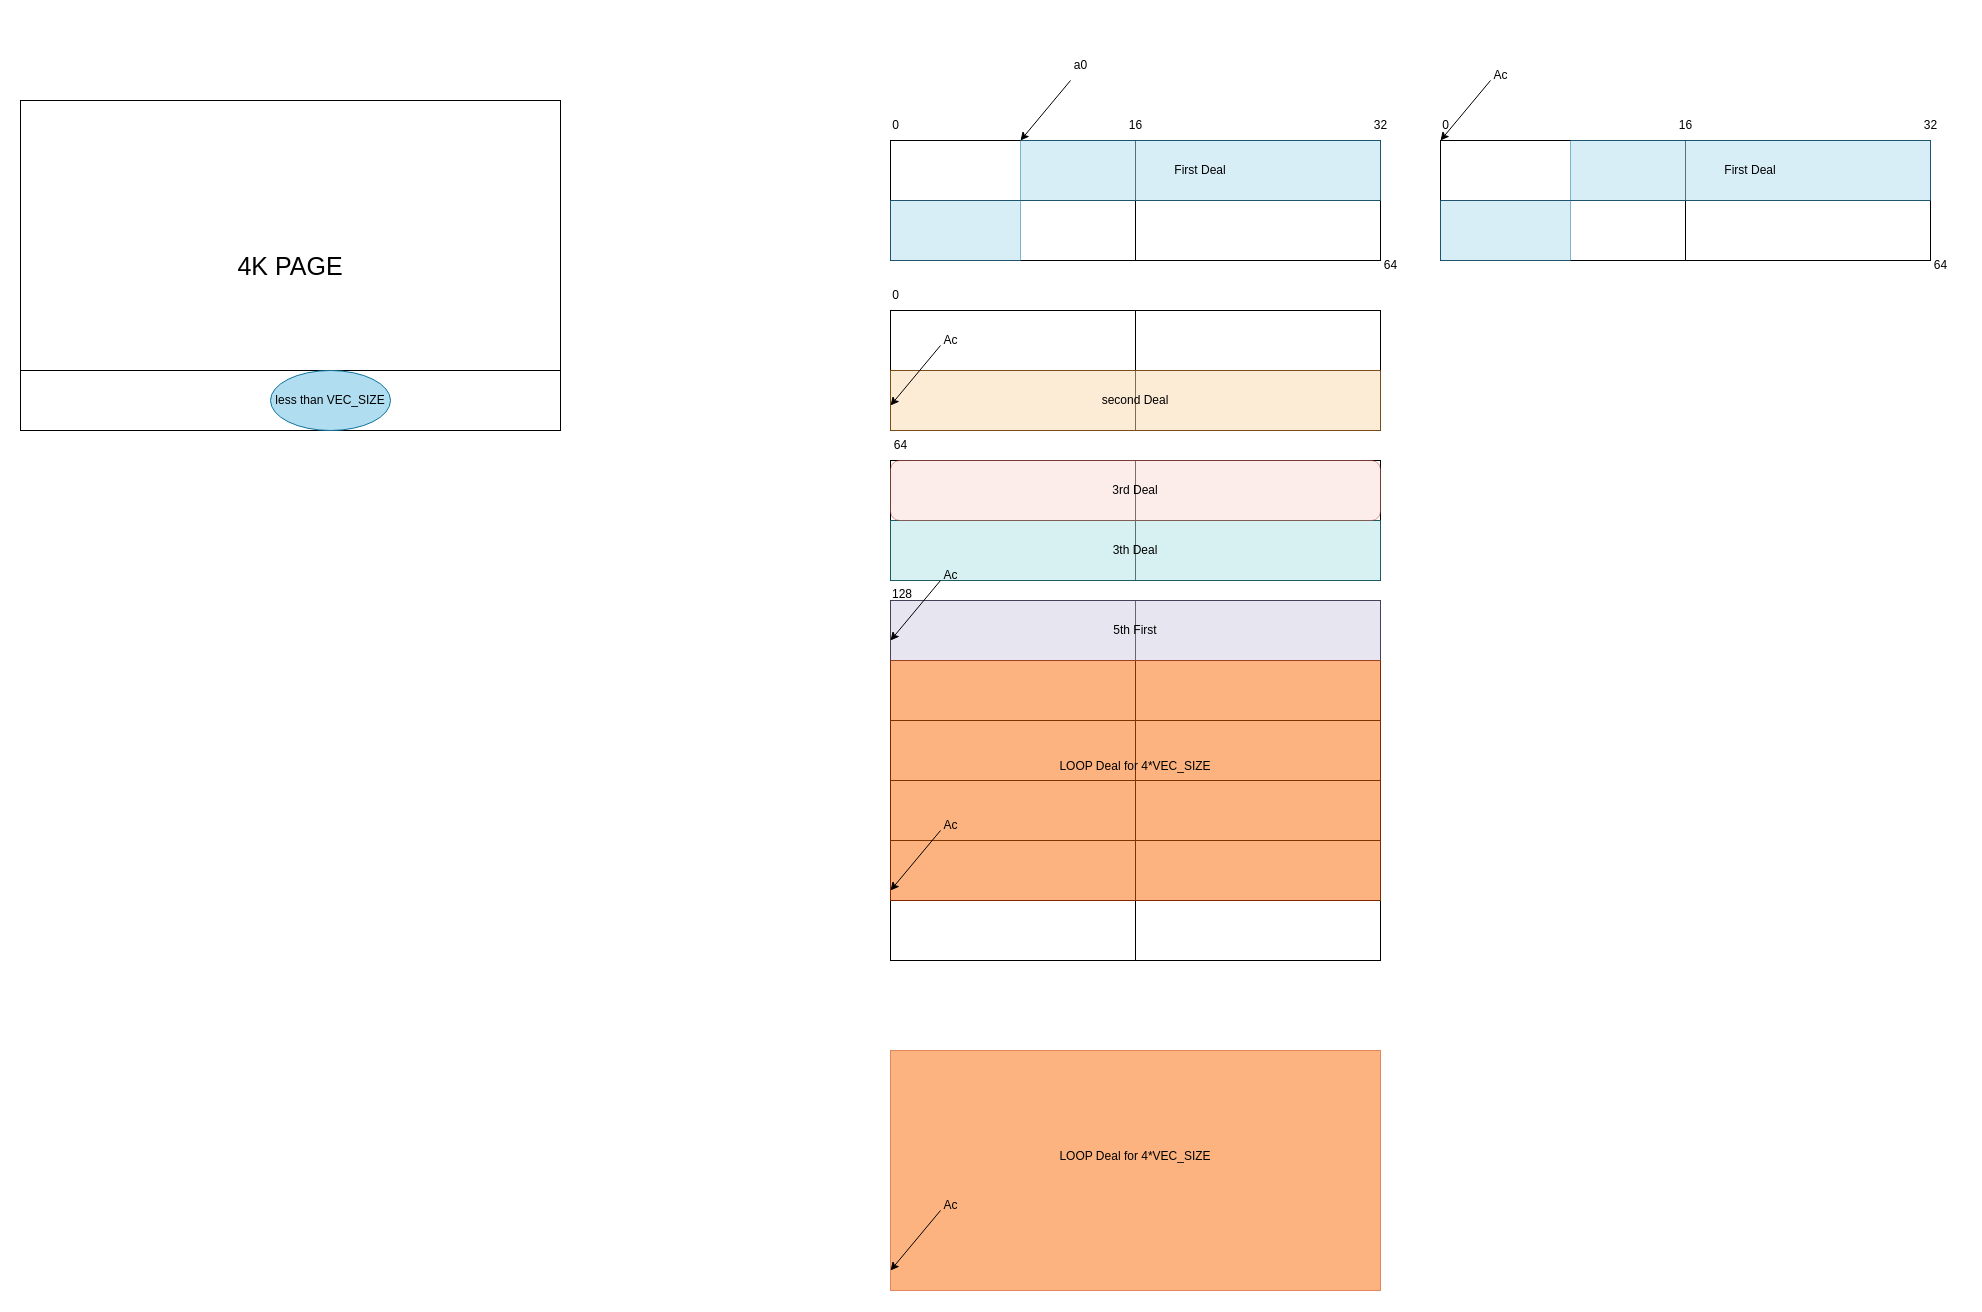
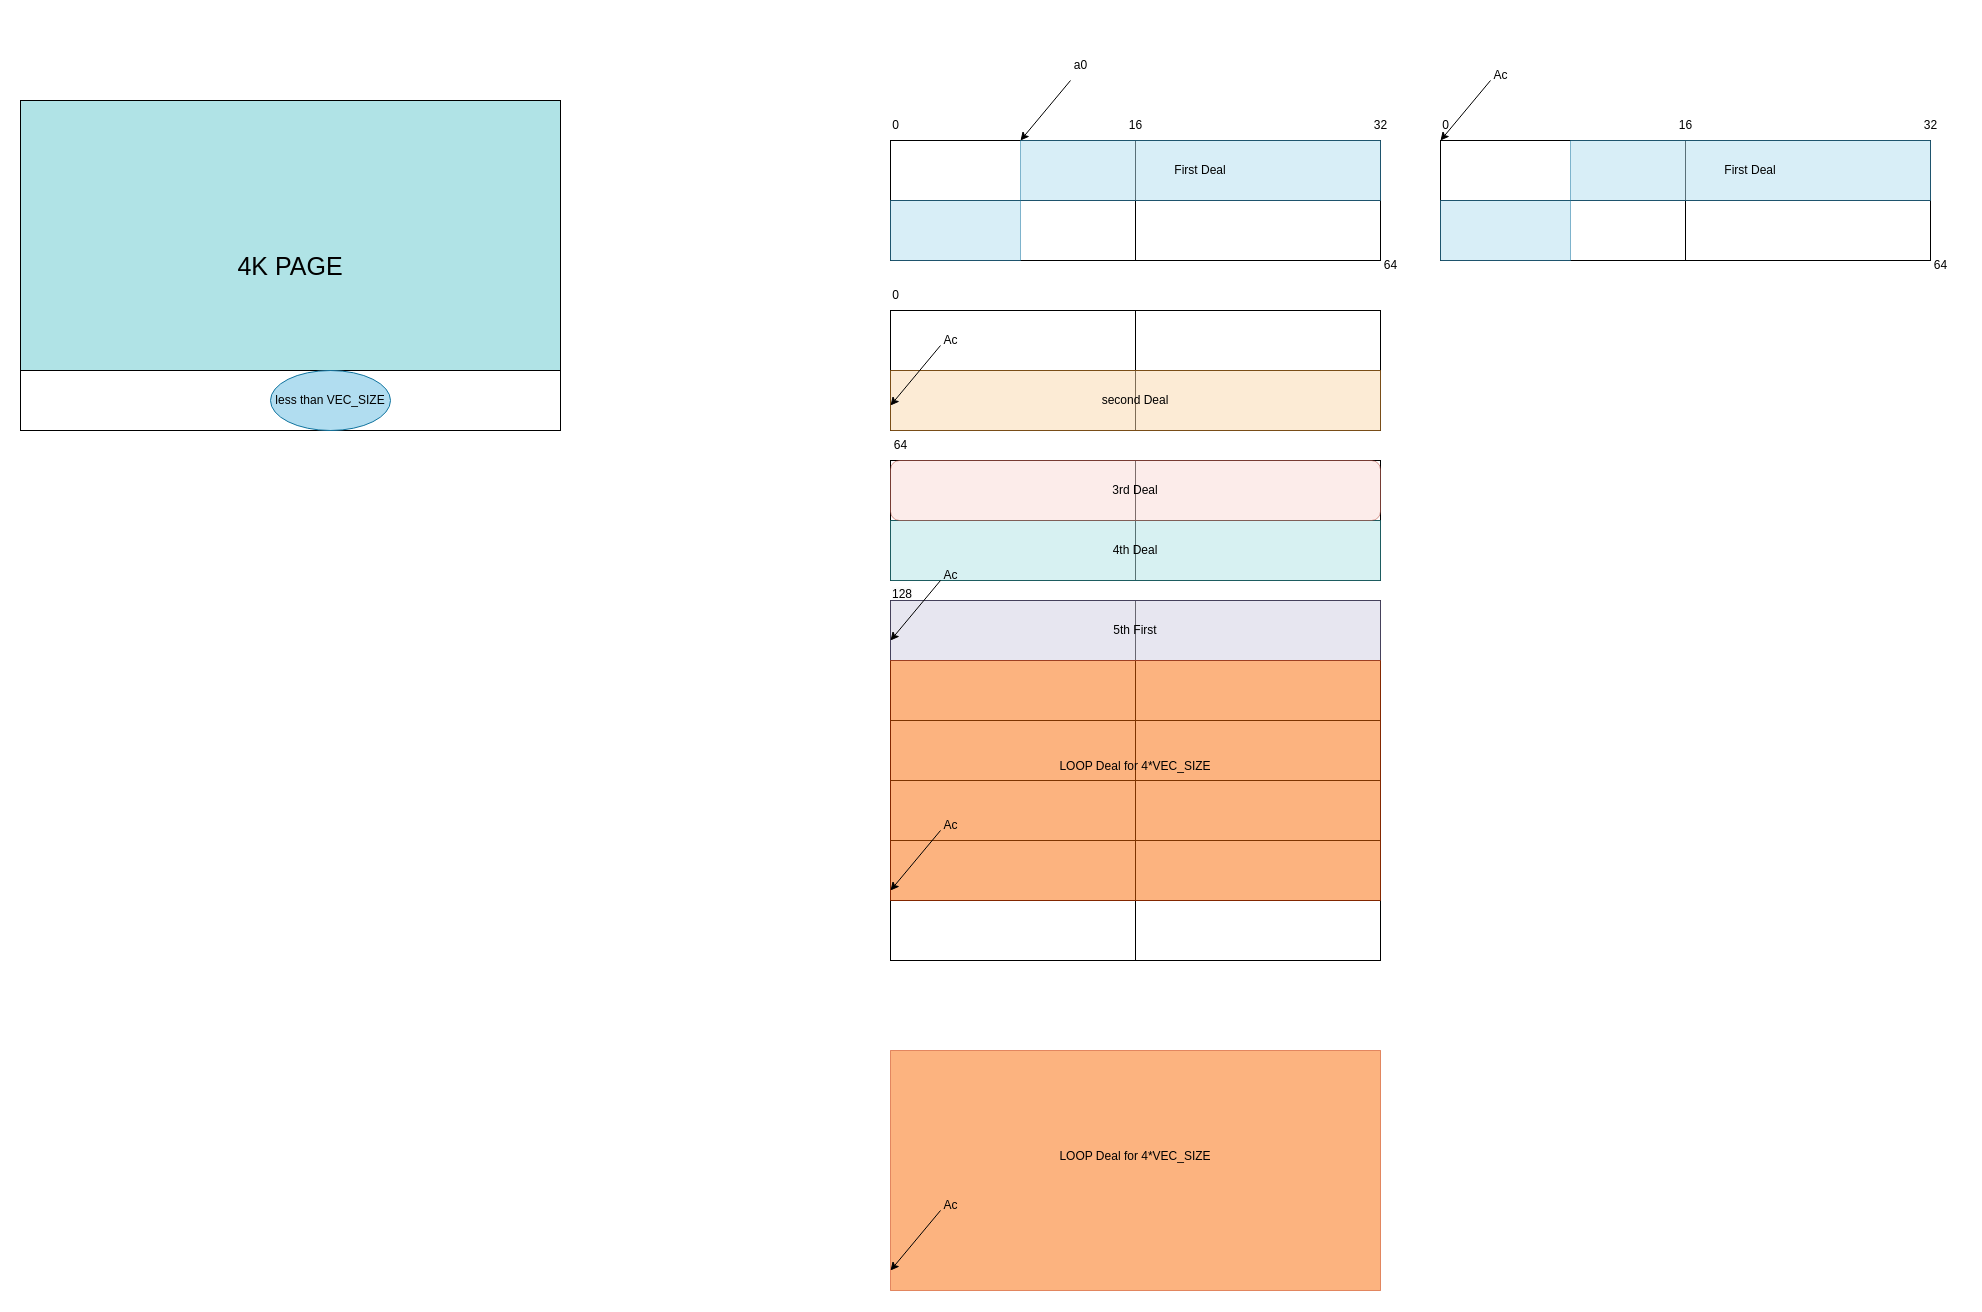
(291, 266) -> (291, 266)
(1136, 551) -> (1136, 551)
